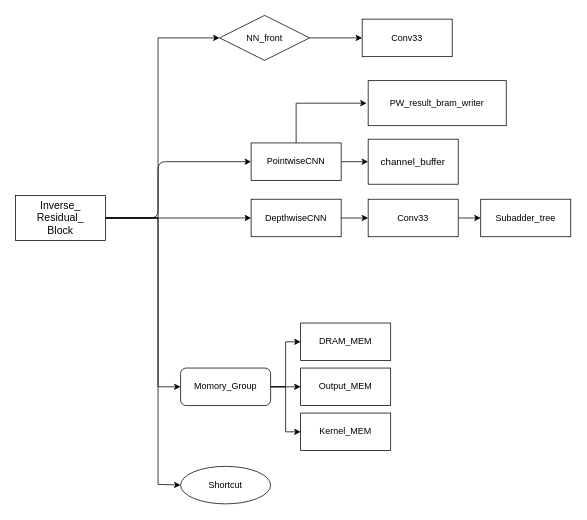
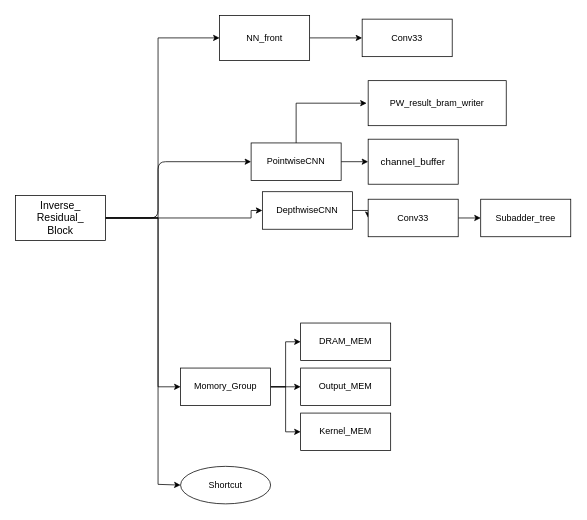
(264, 38) -> (264, 38)
(296, 218) -> (307, 210)
(225, 387) -> (225, 387)
